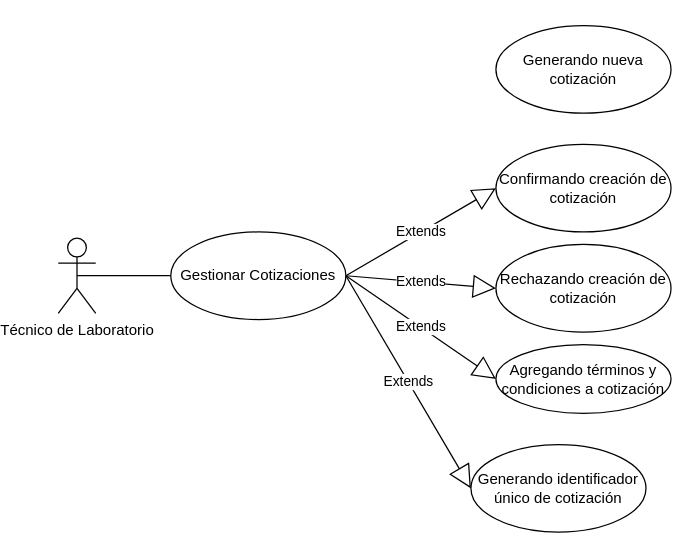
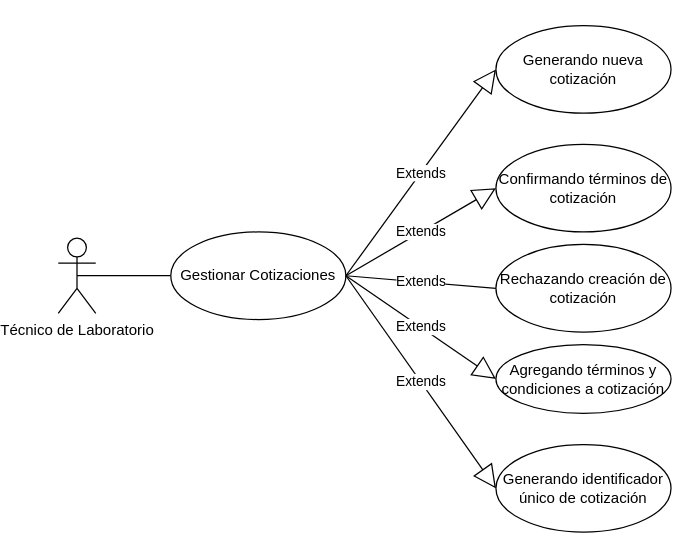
none -> (416, 179)
(583, 188) -> (583, 188)
(472, 286) -> (483, 287)
(558, 488) -> (583, 488)
